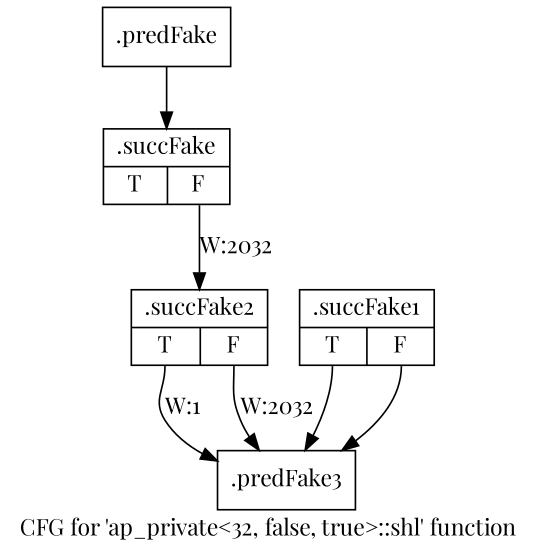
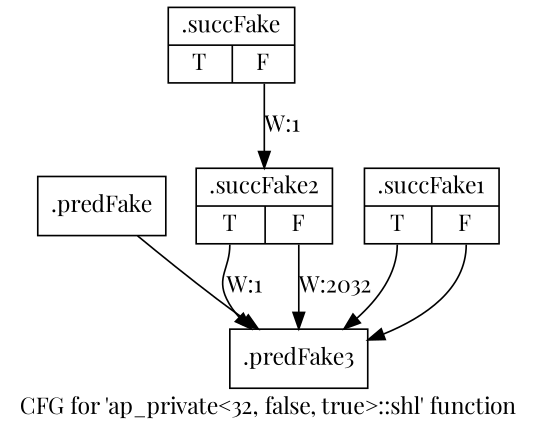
(167, 89) -> (191, 279)
(236, 247) -> (282, 126)
